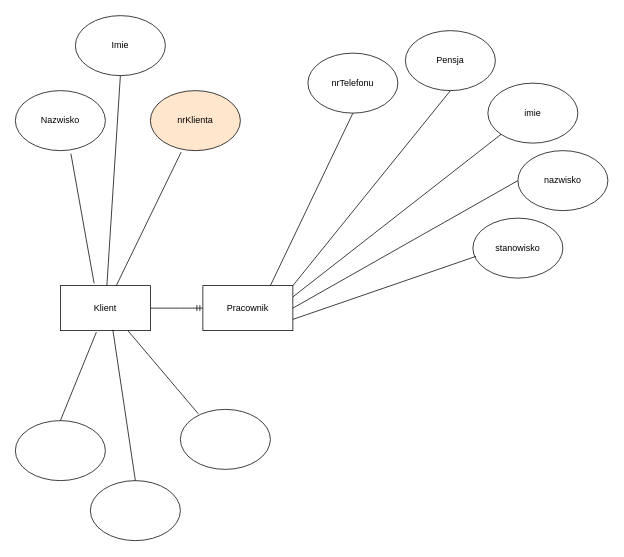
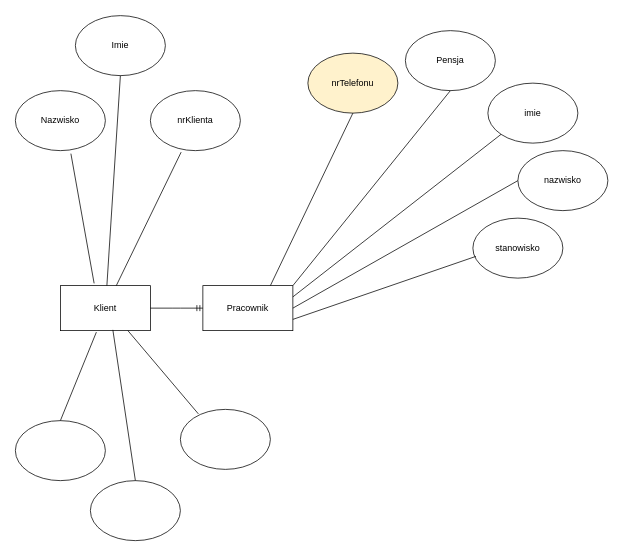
(353, 83) -> (353, 83)
(195, 120) -> (195, 120)
